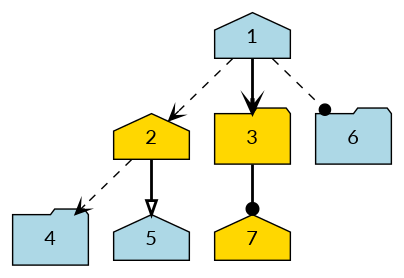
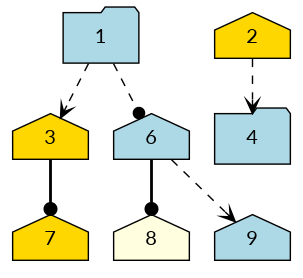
(252, 38) -> (101, 38)
(252, 79) -> (78, 84)
(206, 85) -> none
(252, 139) -> (50, 139)
(354, 139) -> (152, 139)
none -> (152, 240)
(152, 240) -> none
none -> (252, 240)
